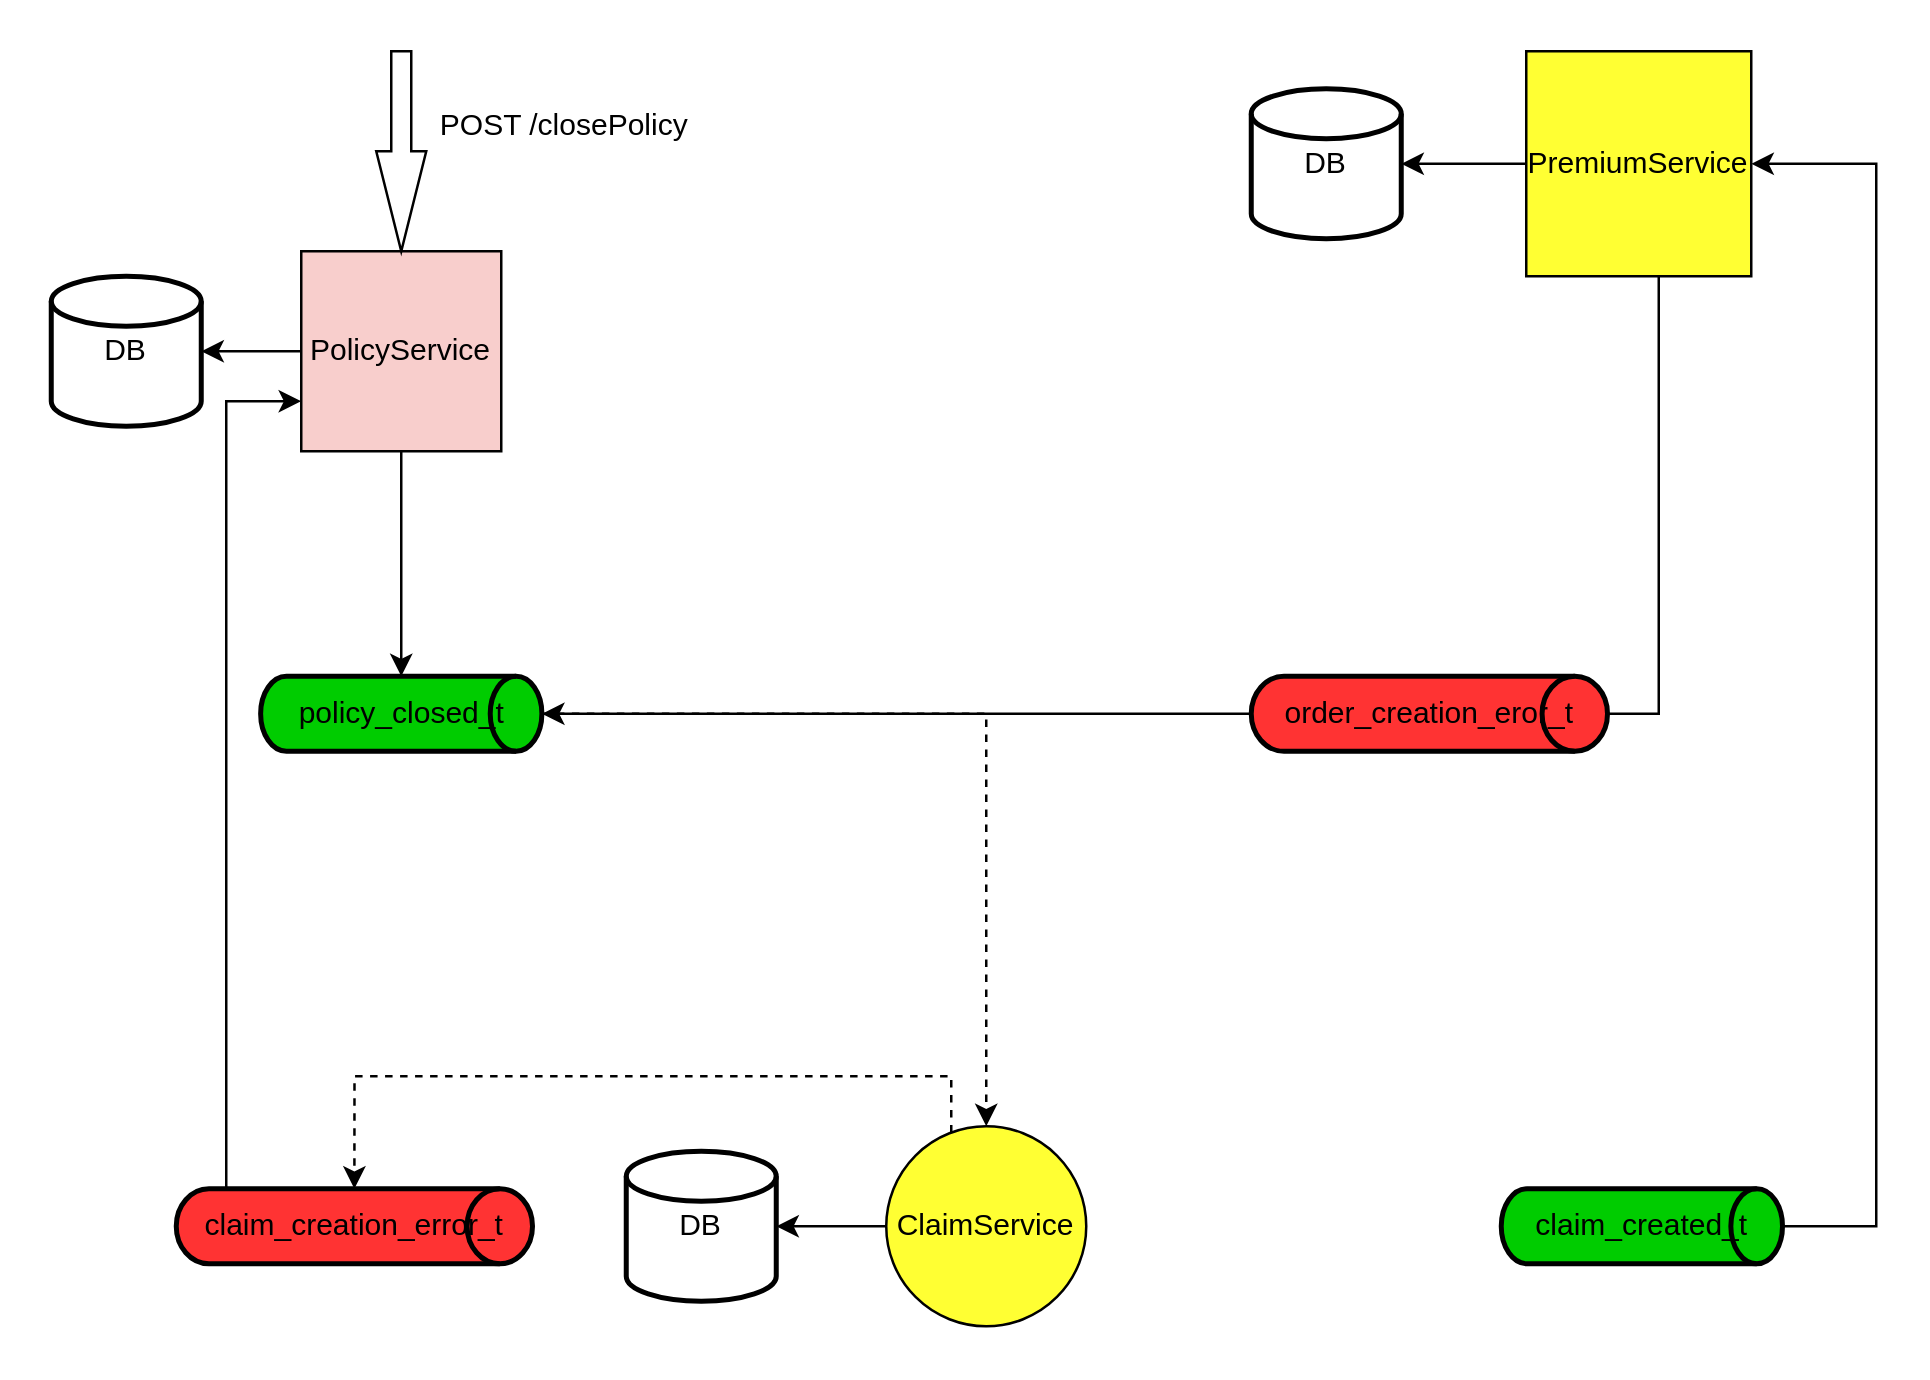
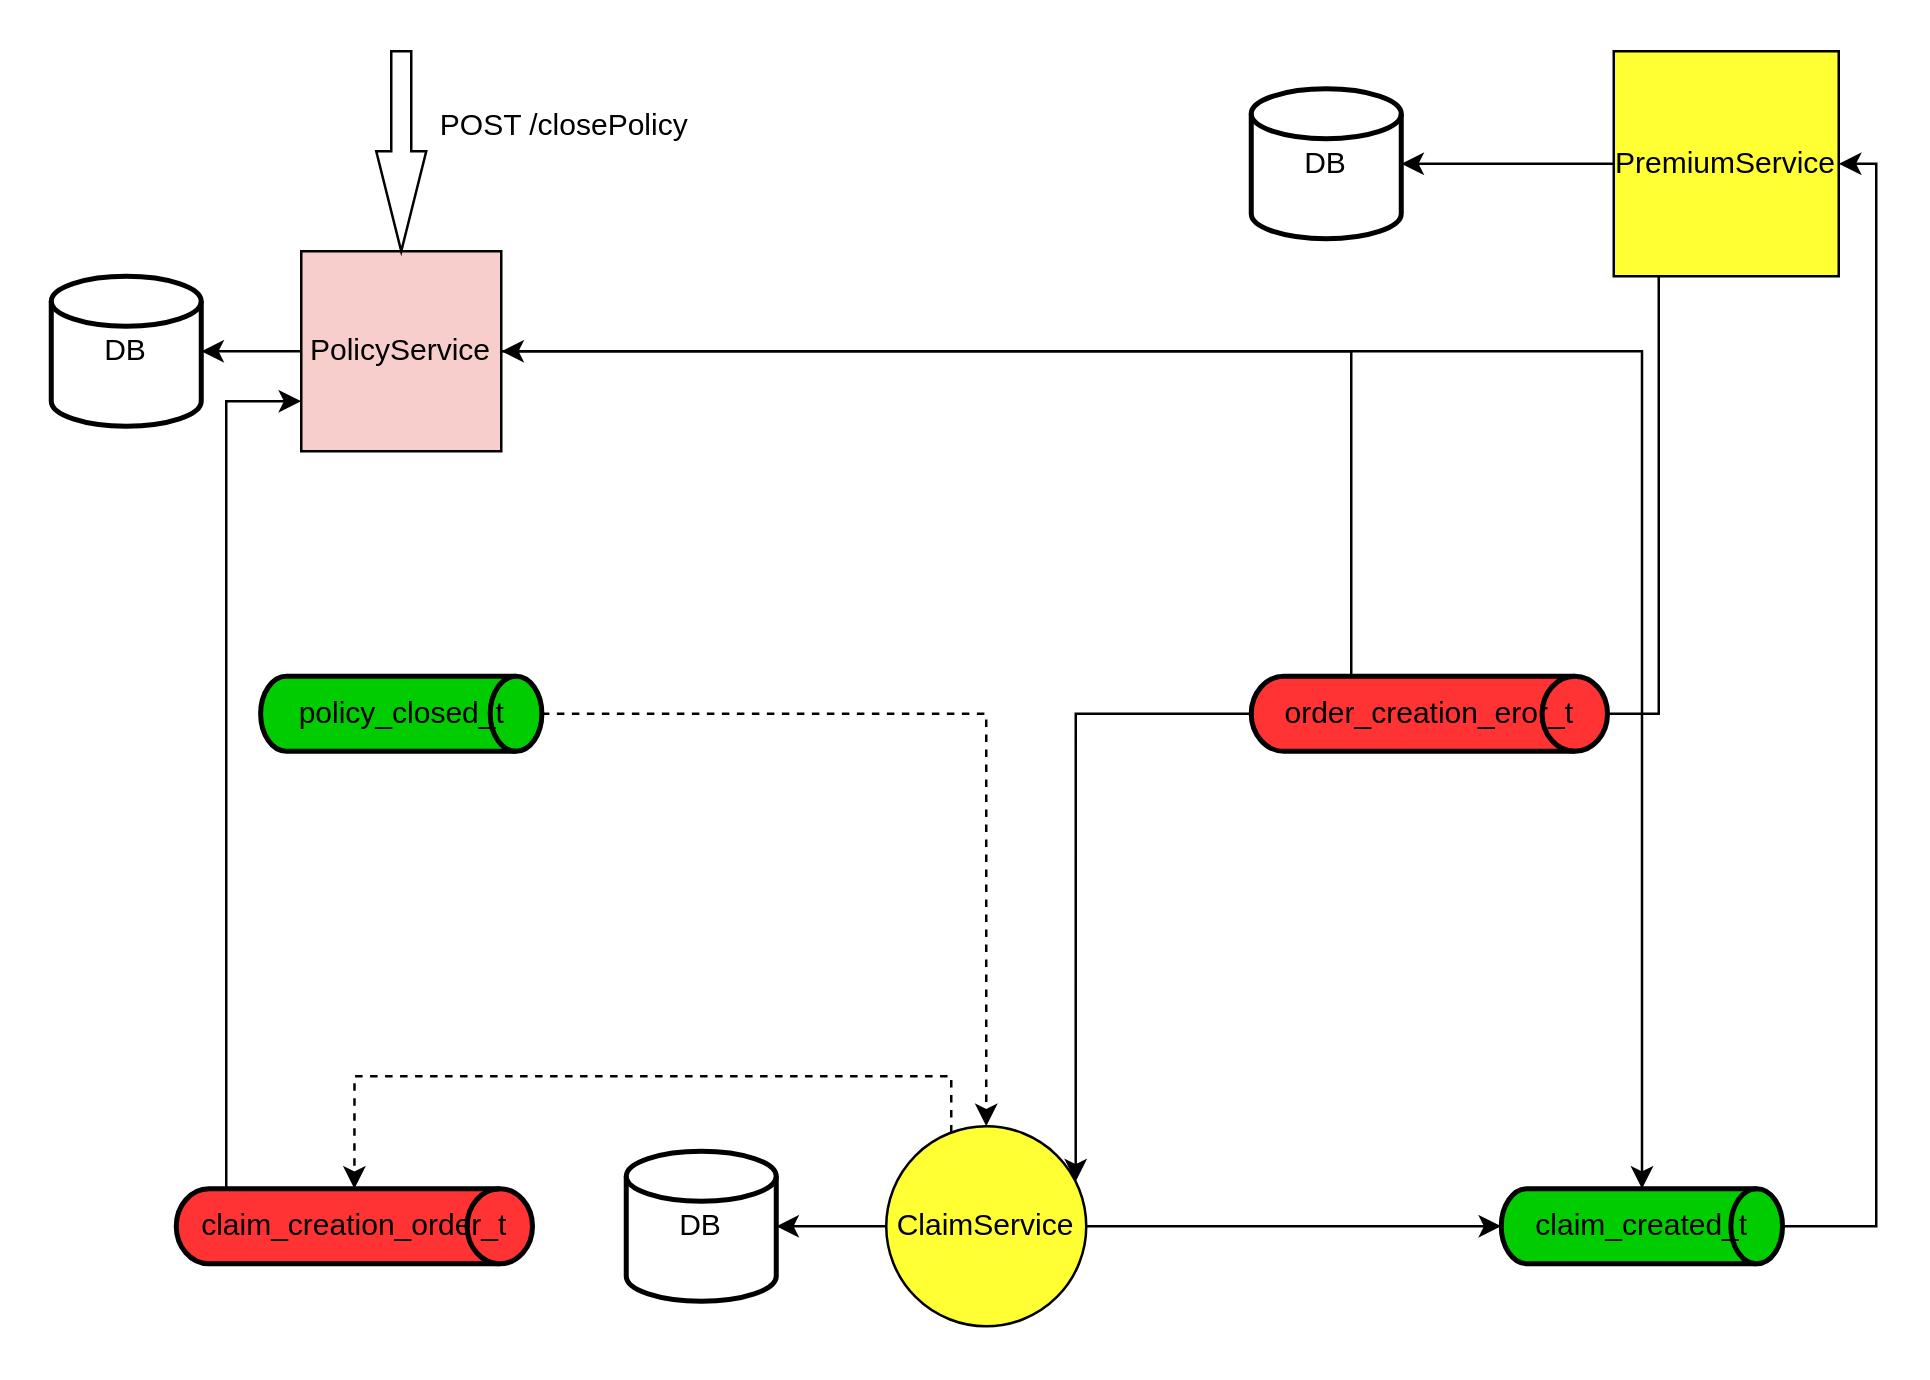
(1639, 164) -> (1726, 164)
none -> (1351, 516)
(401, 555) -> (1642, 385)
(1035, 714) -> (1076, 938)
(355, 1226) -> (355, 1226)
none -> (1285, 1226)
